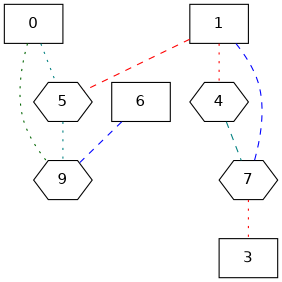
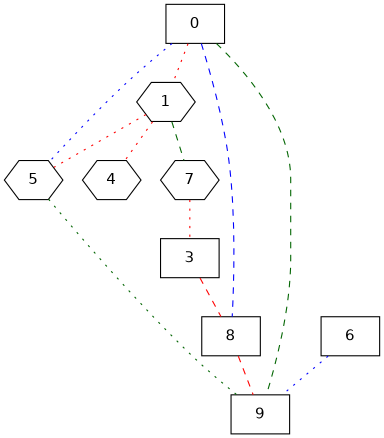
(219, 24) -> (166, 102)
(48, 63) -> (108, 100)
none -> (181, 63)
(137, 65) -> (100, 141)
(261, 99) -> (178, 141)
(21, 106) -> (291, 209)
(63, 141) -> (138, 301)
(234, 141) -> none
(101, 142) -> (305, 375)
(63, 180) -> (260, 414)
none -> (231, 336)
